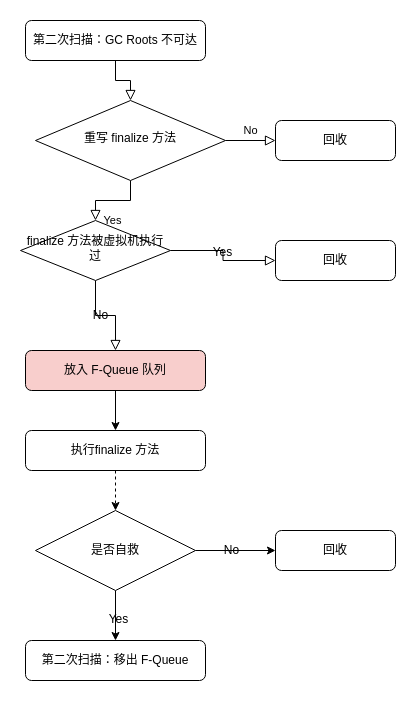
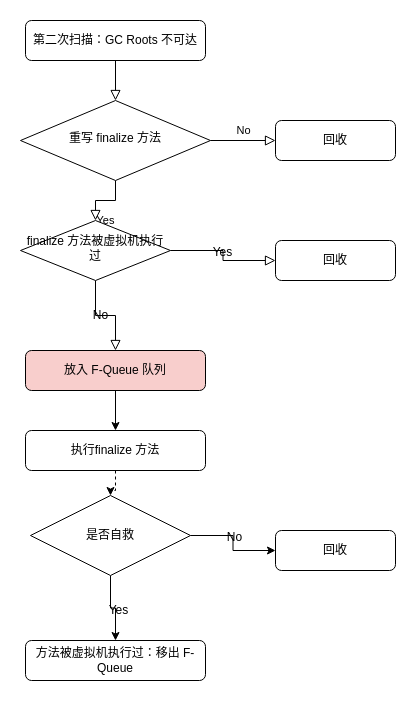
(131, 141) -> (116, 141)
(116, 551) -> (111, 536)
(116, 661) -> (116, 661)
